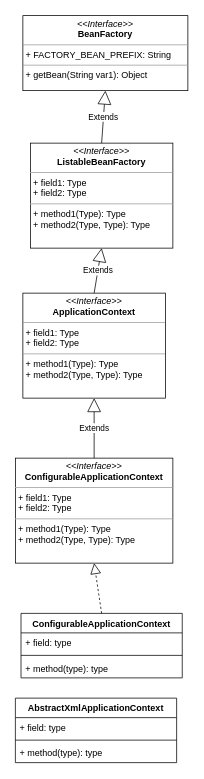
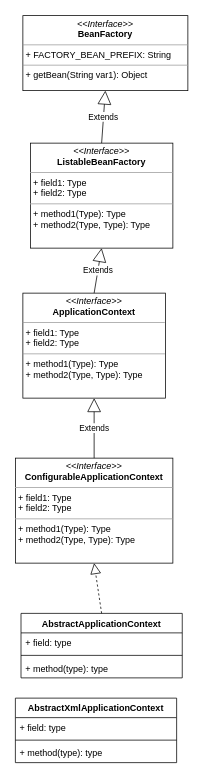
(101, 623) -> (101, 623)
